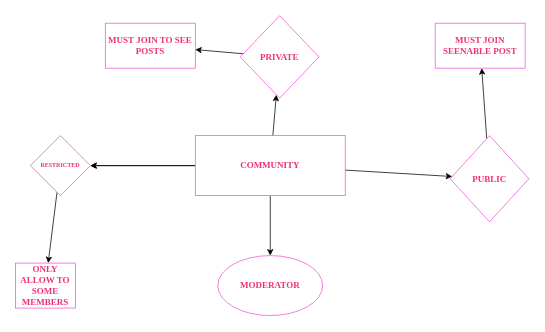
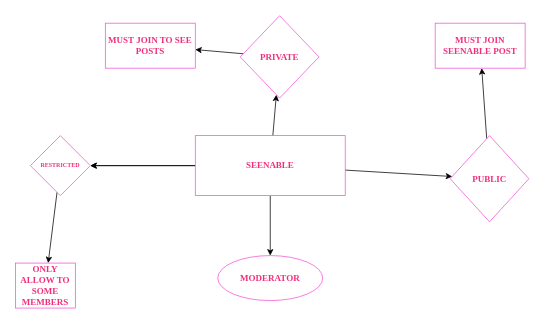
(270, 165) -> (270, 165)
(270, 285) -> (270, 278)
